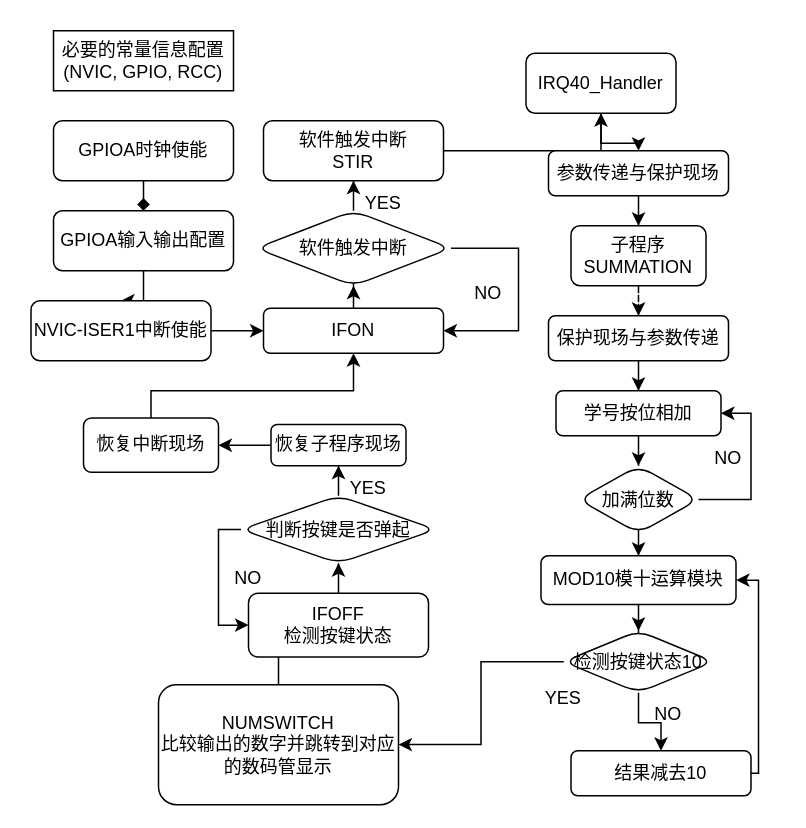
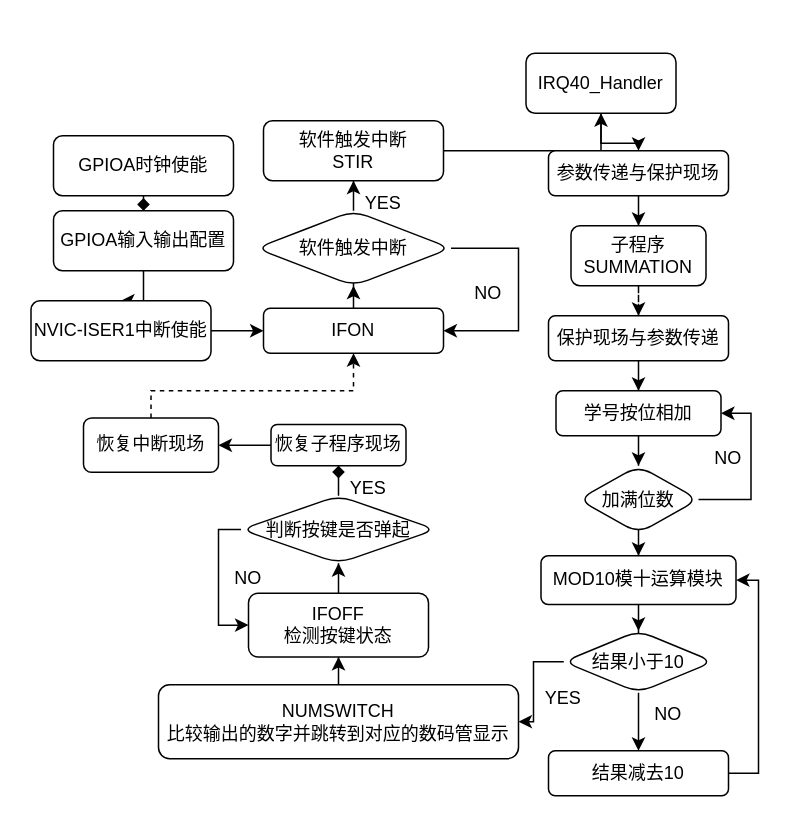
(143, 61) -> none
(143, 151) -> (143, 166)
(252, 391) -> (252, 391)
(338, 477) -> (338, 478)
(638, 662) -> (638, 662)
(278, 745) -> (338, 722)
(661, 773) -> (638, 773)
